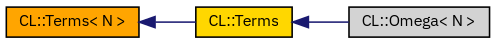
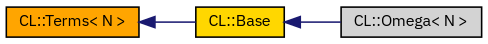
(244, 22) -> (240, 22)
